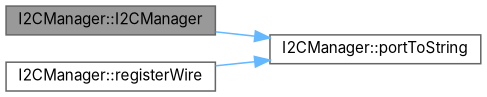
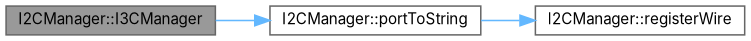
(111, 20) -> (111, 20)
(235, 64) -> (500, 20)
